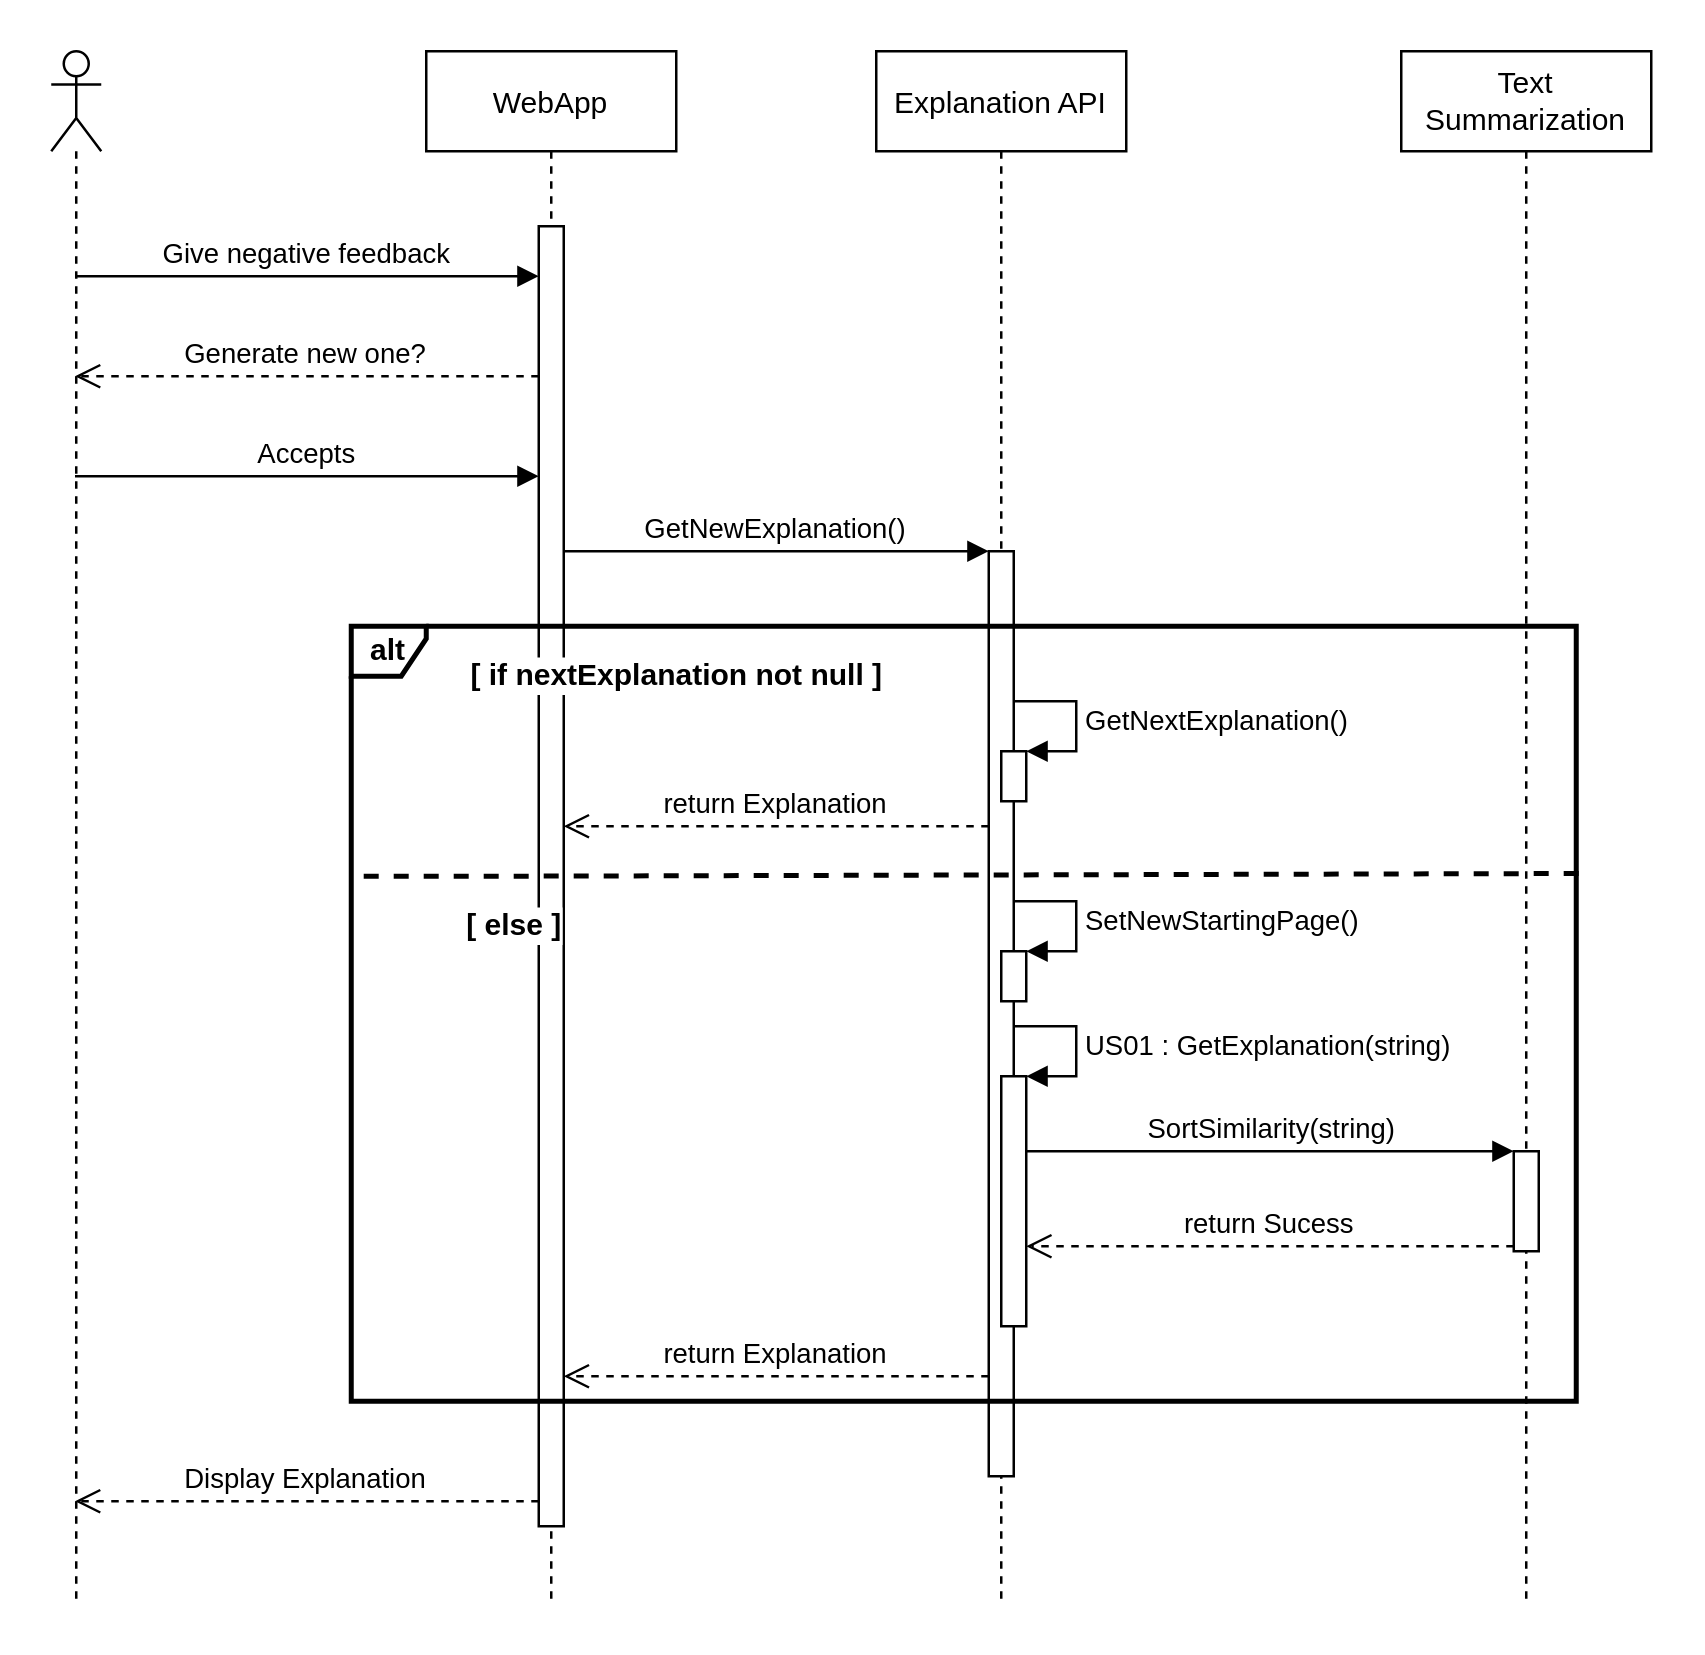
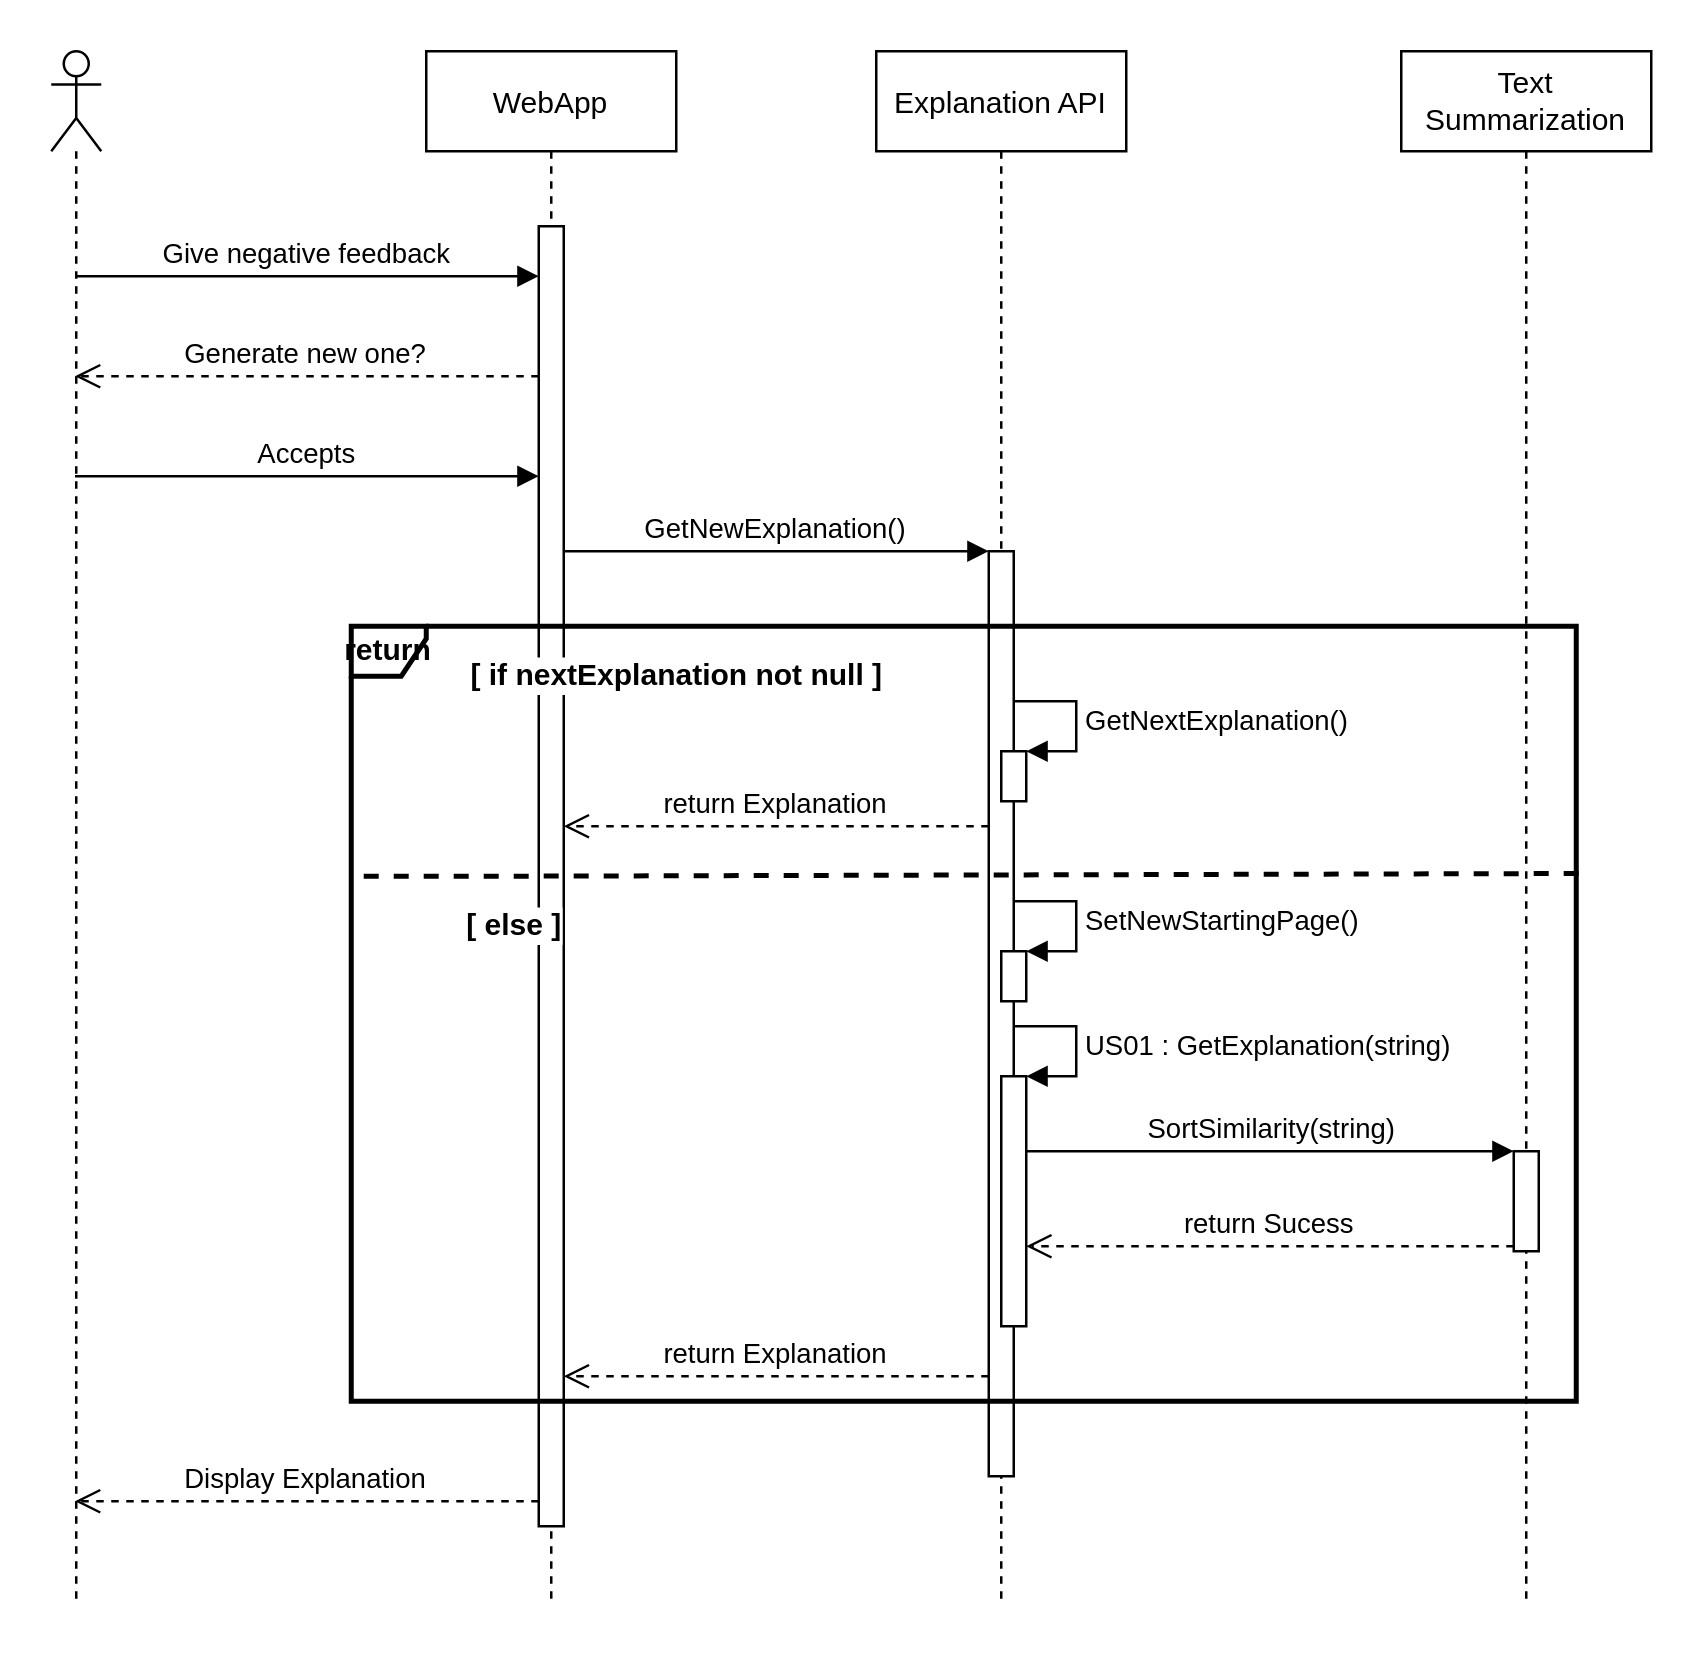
(389, 651) -> (389, 651)
